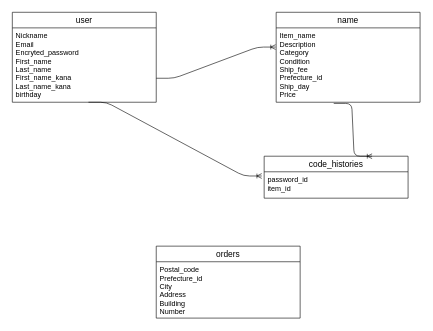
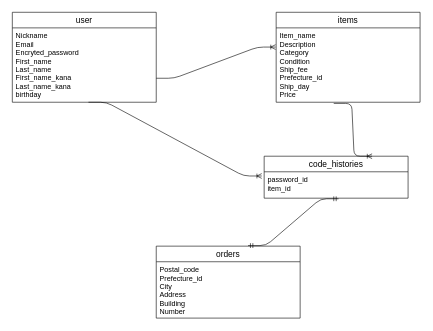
(348, 21) -> (348, 21)
none -> (287, 228)
